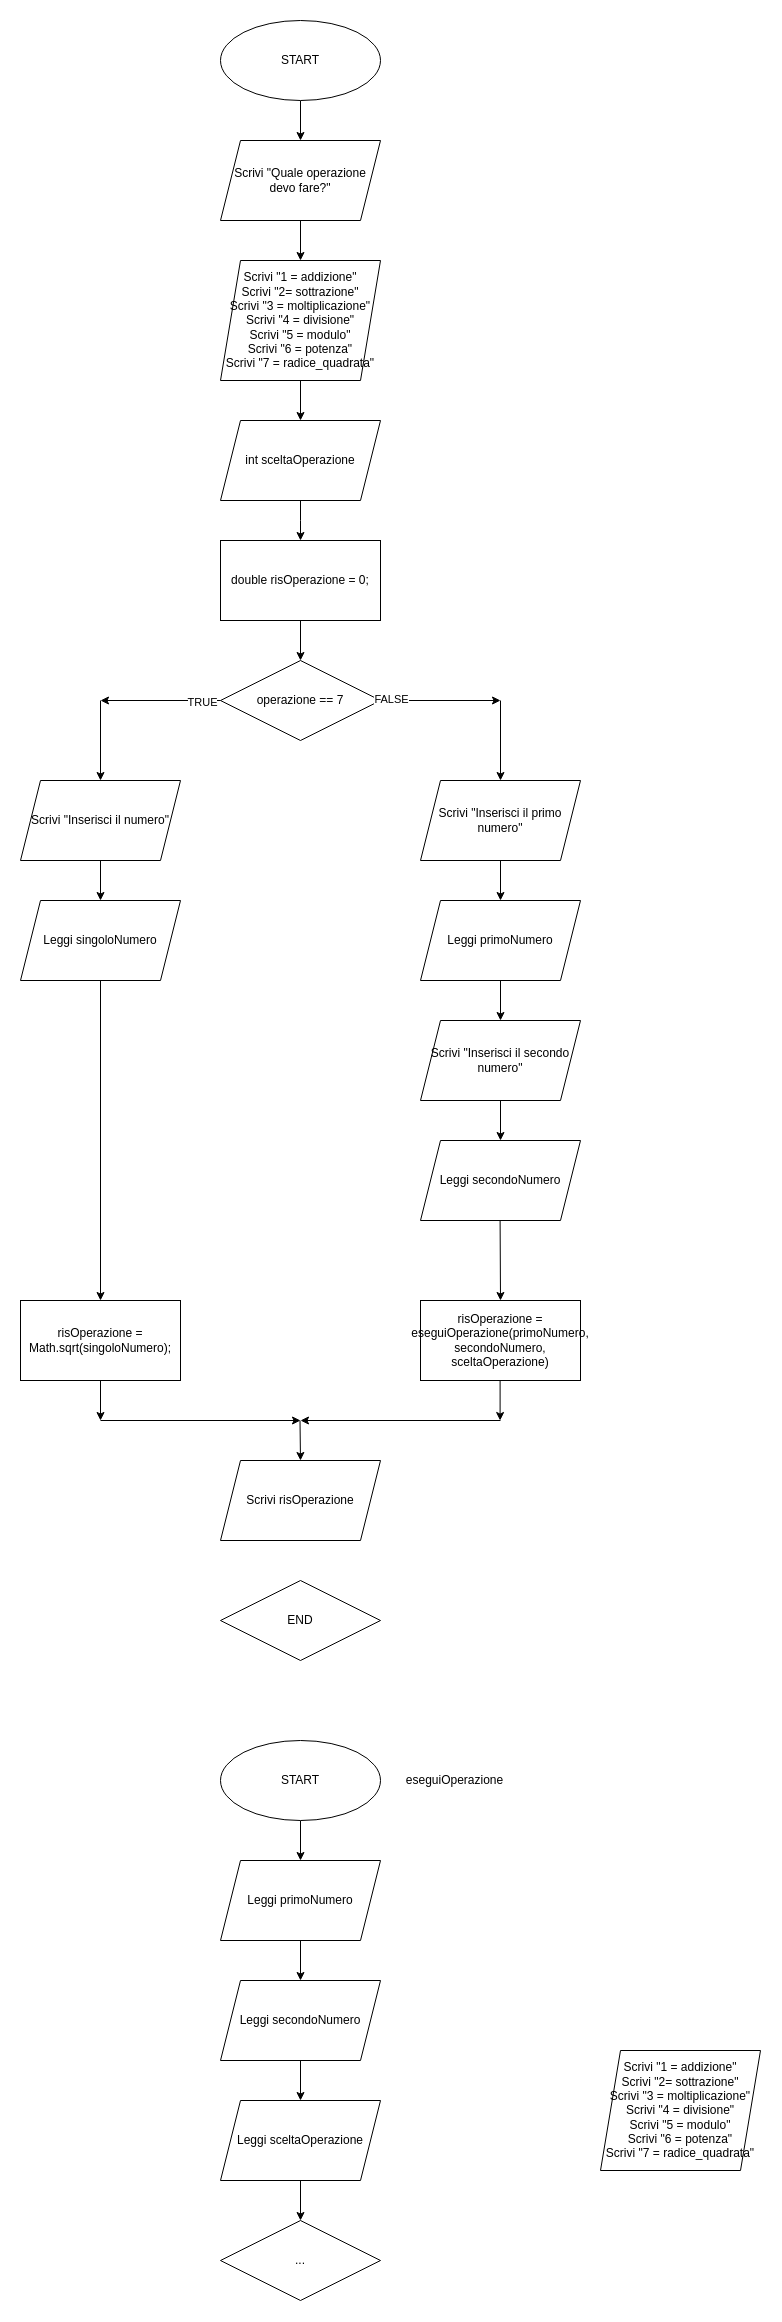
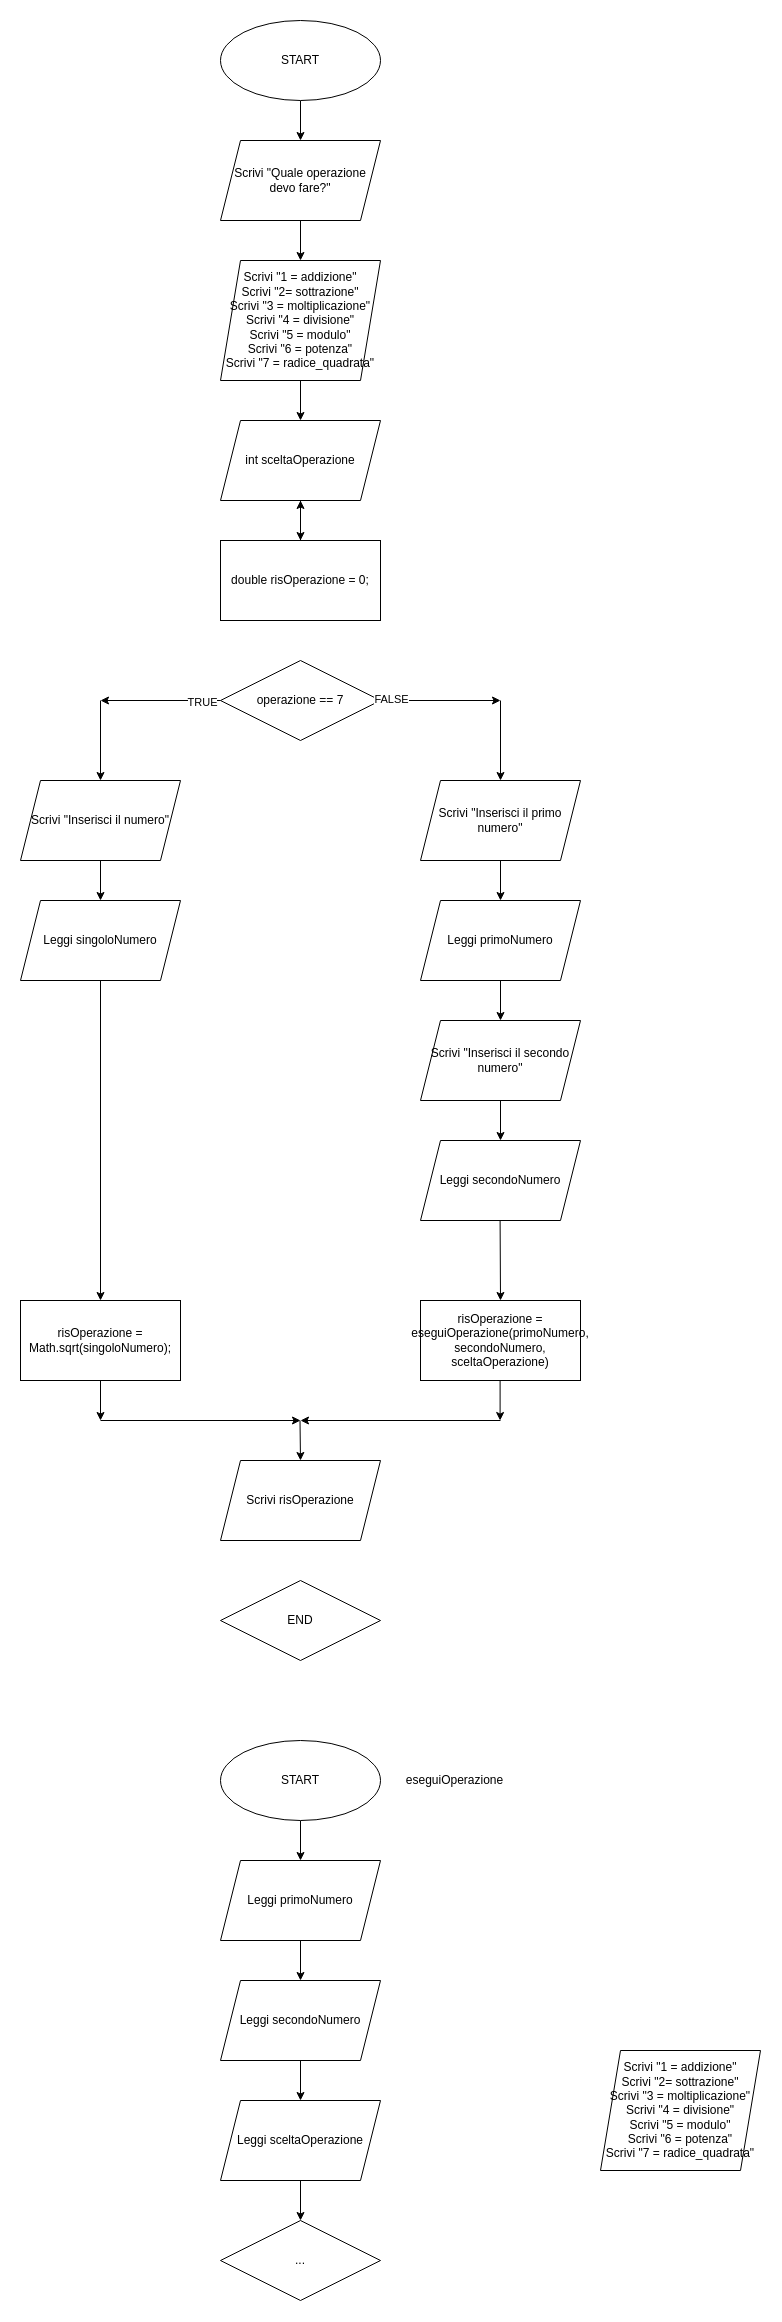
(301, 637) -> (301, 539)
